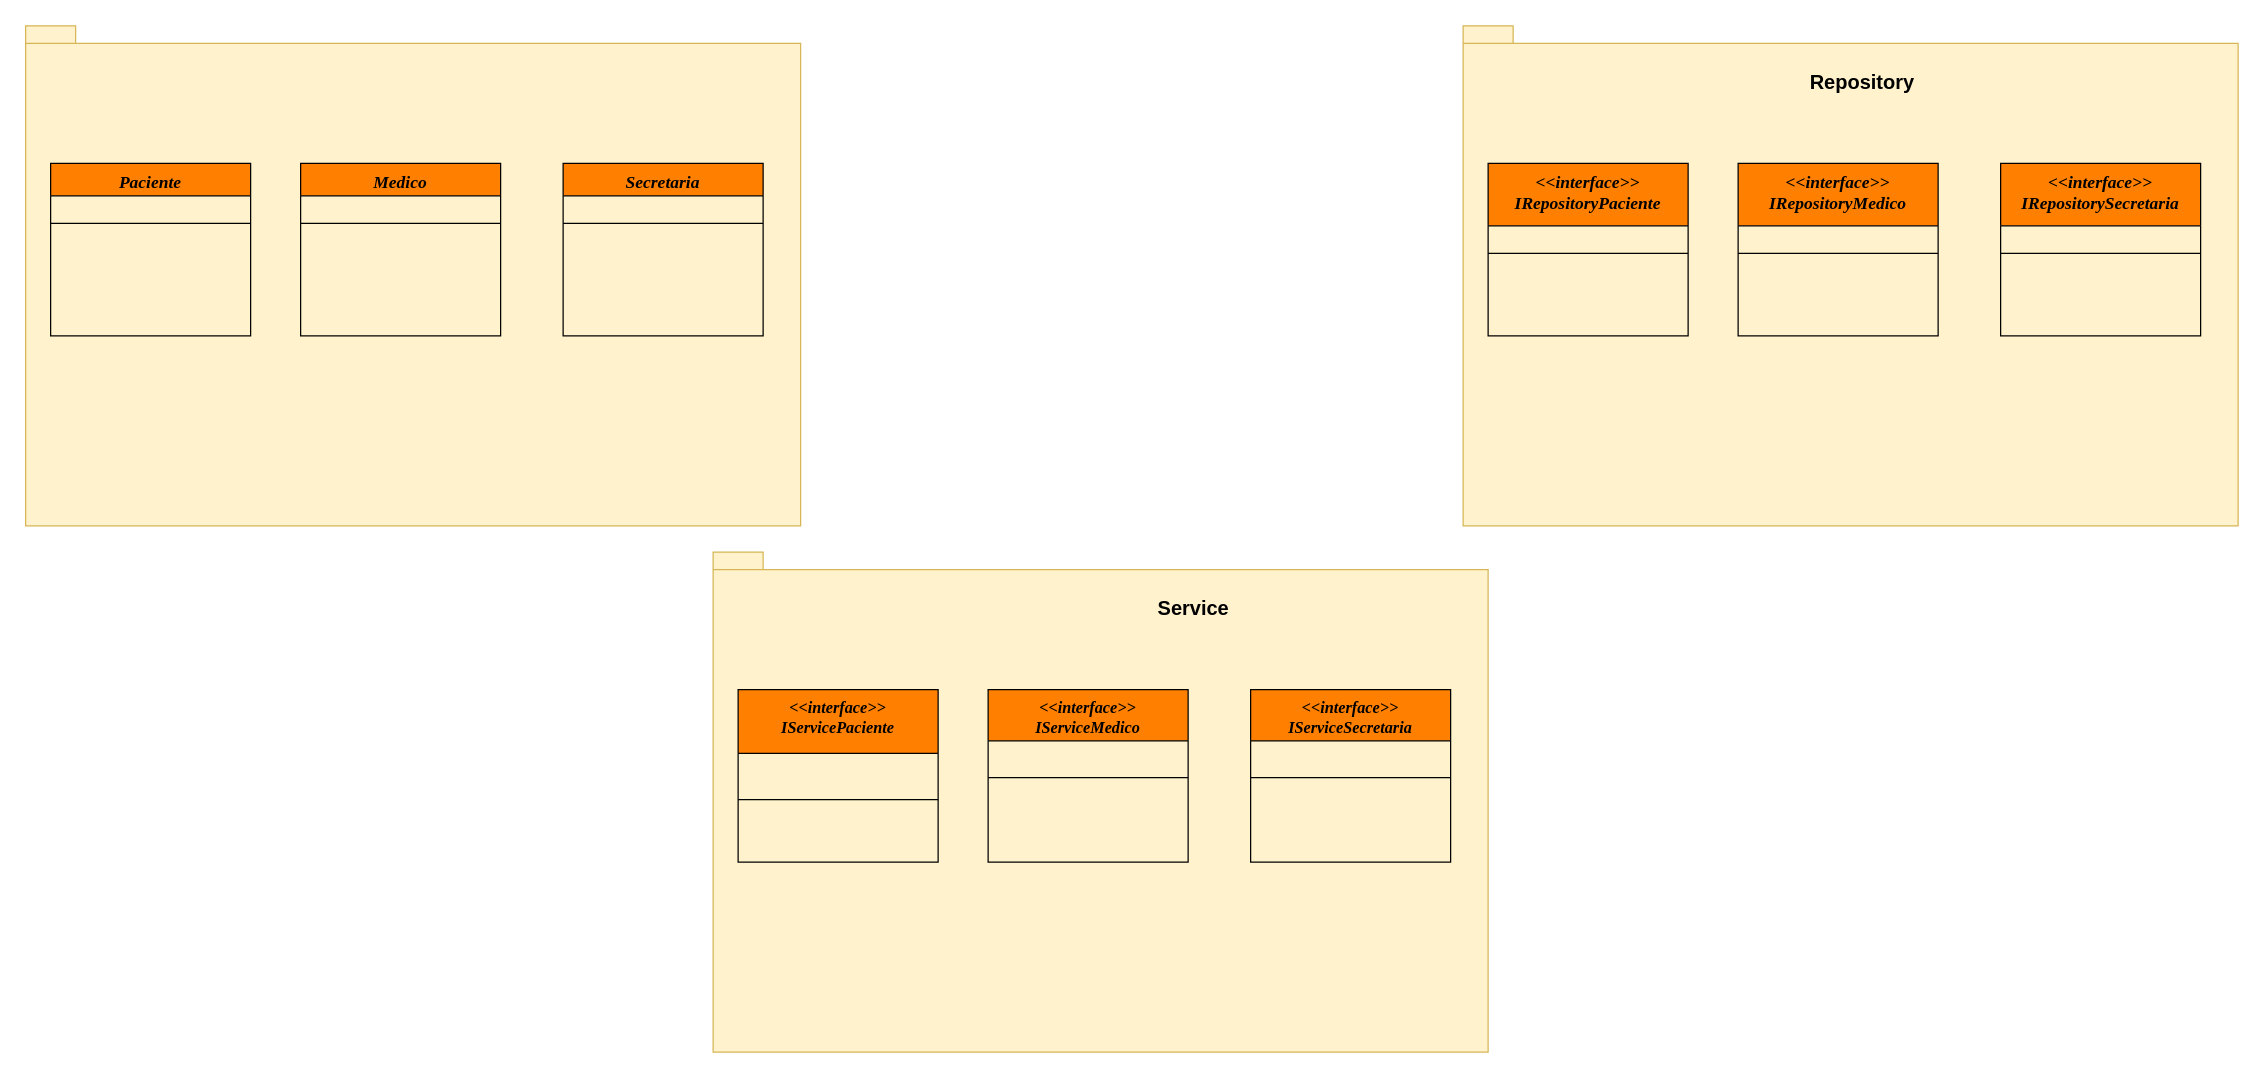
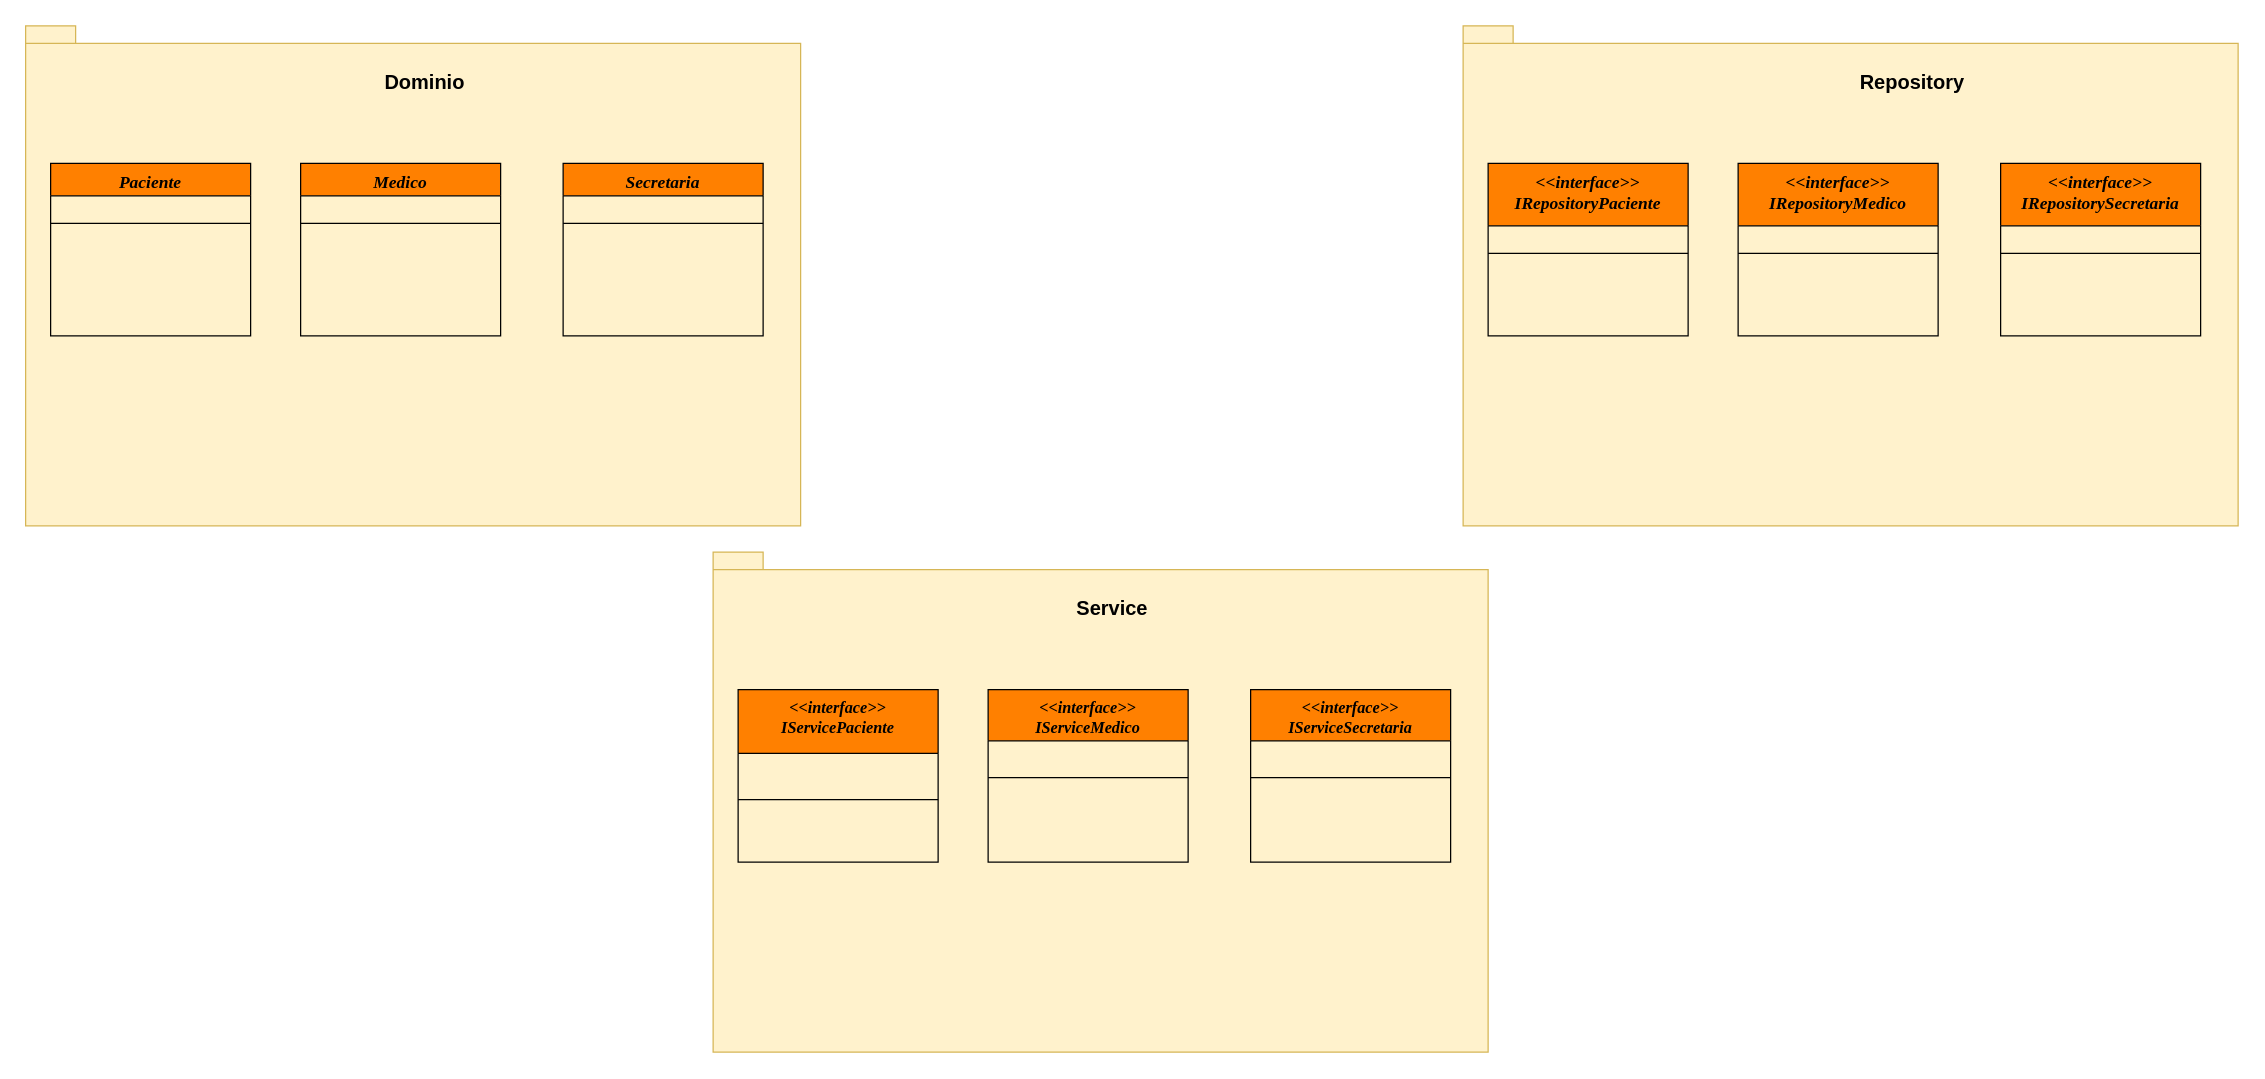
none -> (424, 82)
(1862, 82) -> (1912, 82)
(1193, 608) -> (1112, 608)
